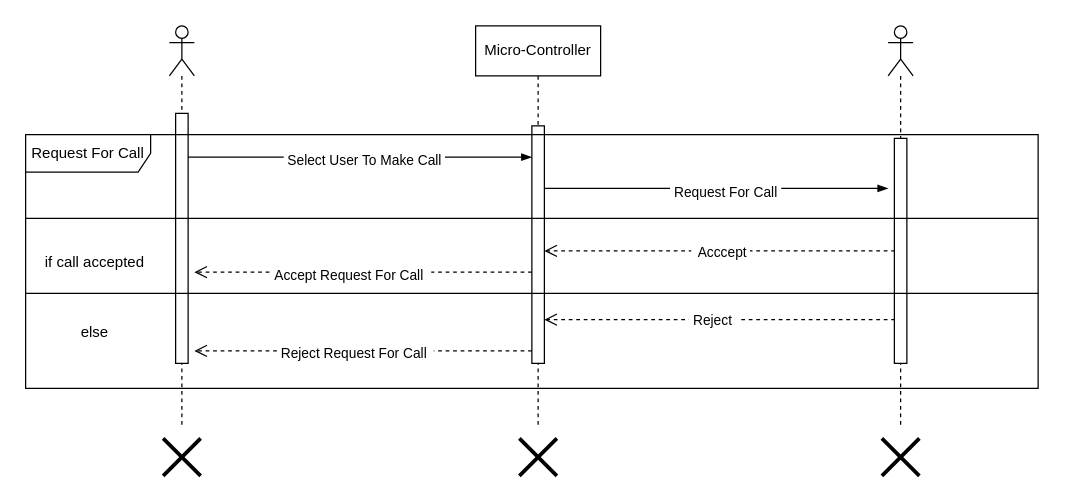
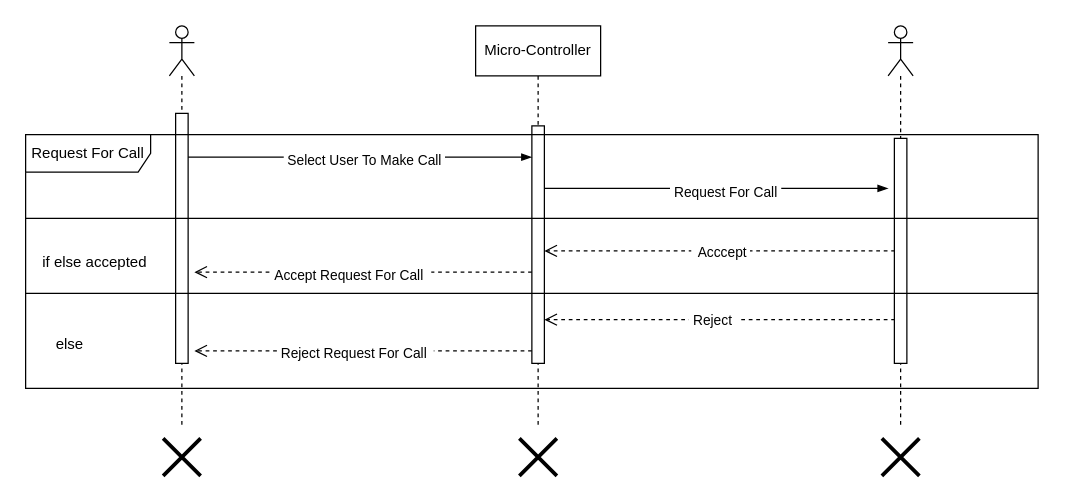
(95, 262) -> (95, 262)
(94, 332) -> (69, 344)
